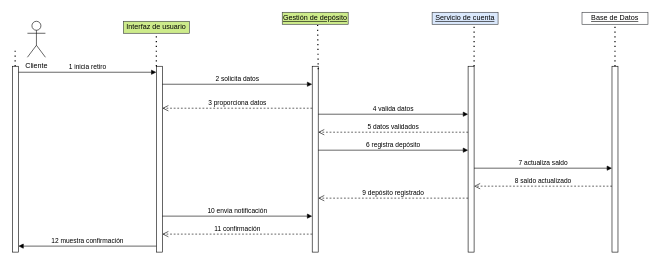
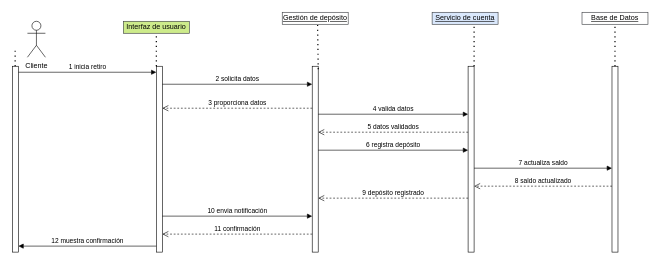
(315, 18) -> (315, 18)
